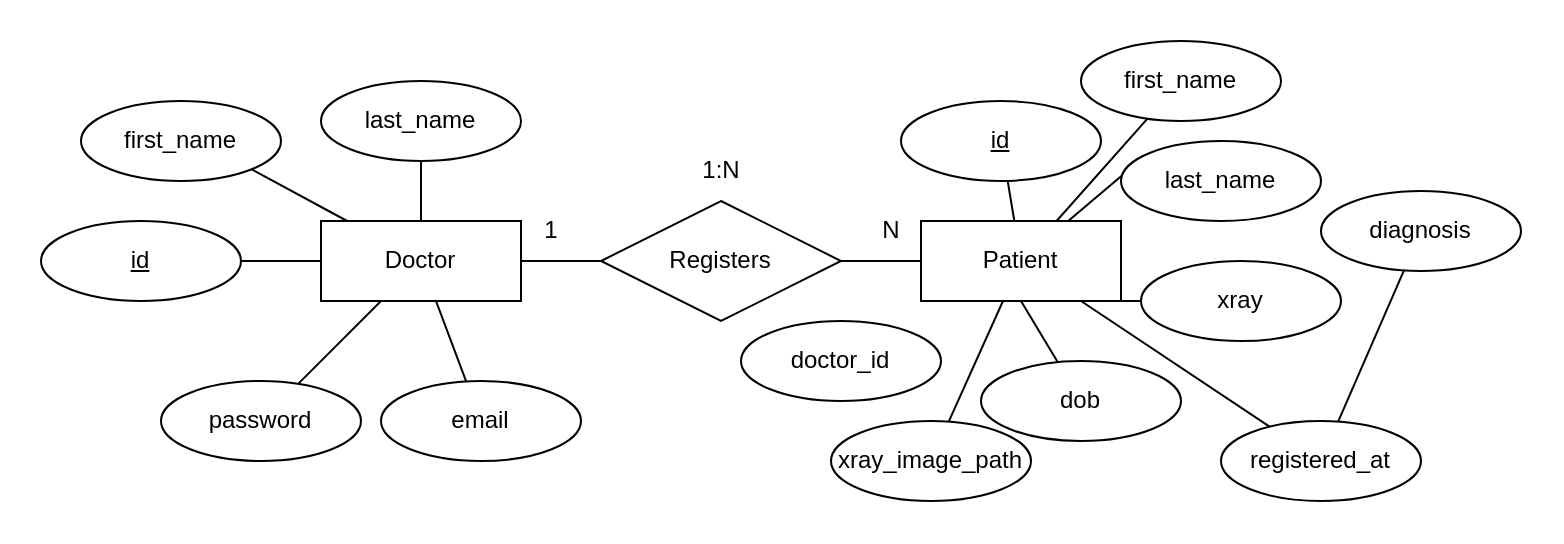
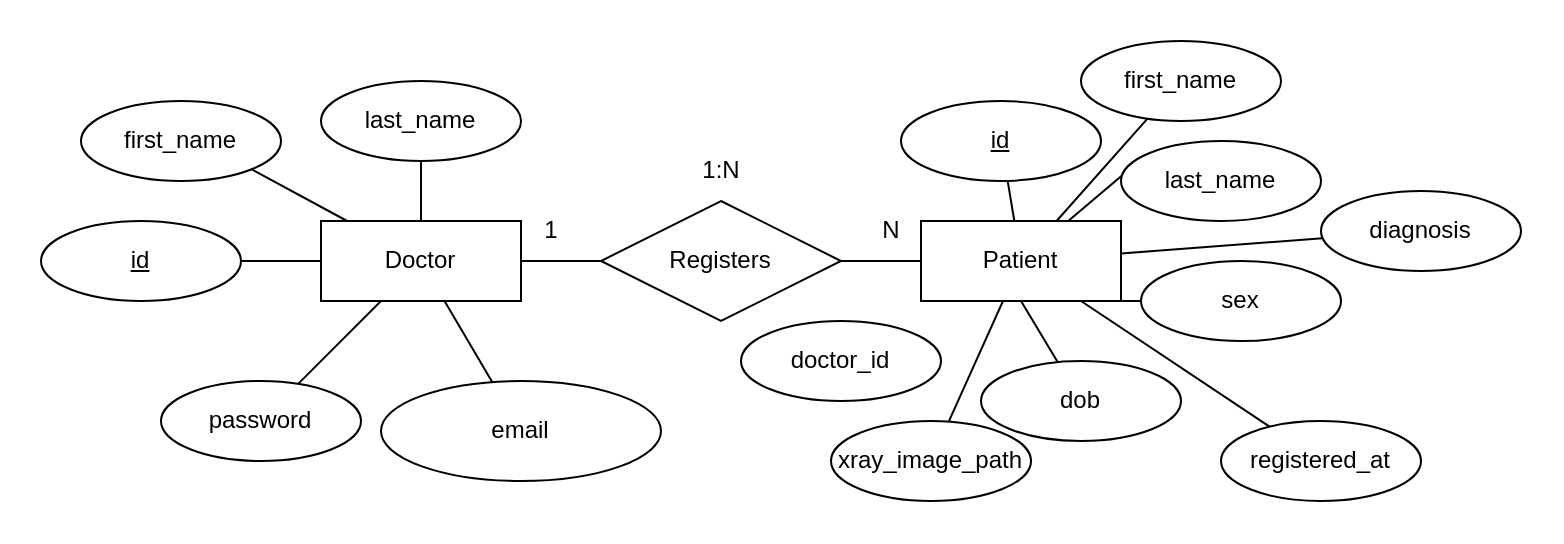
(1241, 301) -> (1241, 301)
(1371, 346) -> (1222, 246)
(481, 421) -> (521, 431)
